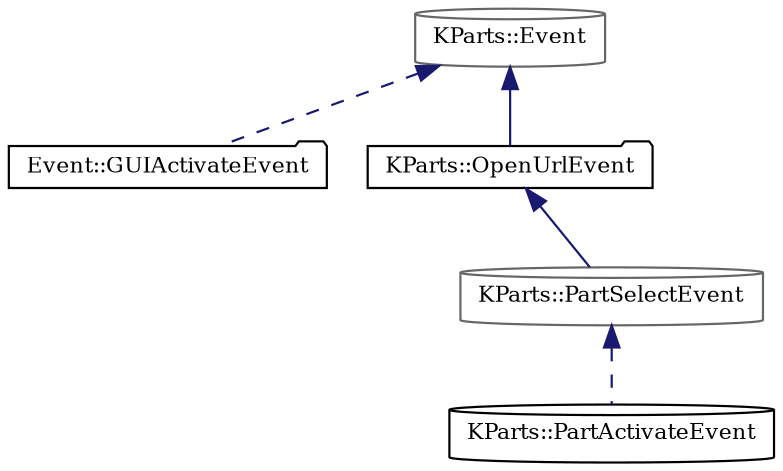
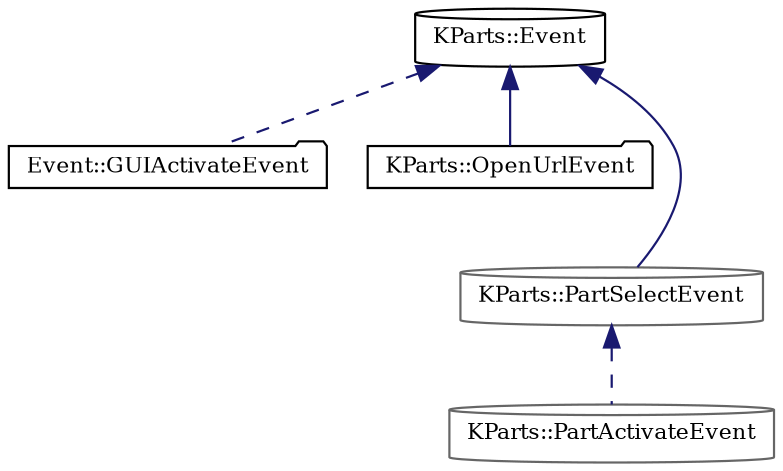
(510, 38) -> (510, 38)
(565, 237) -> (679, 161)
(612, 434) -> (612, 434)
